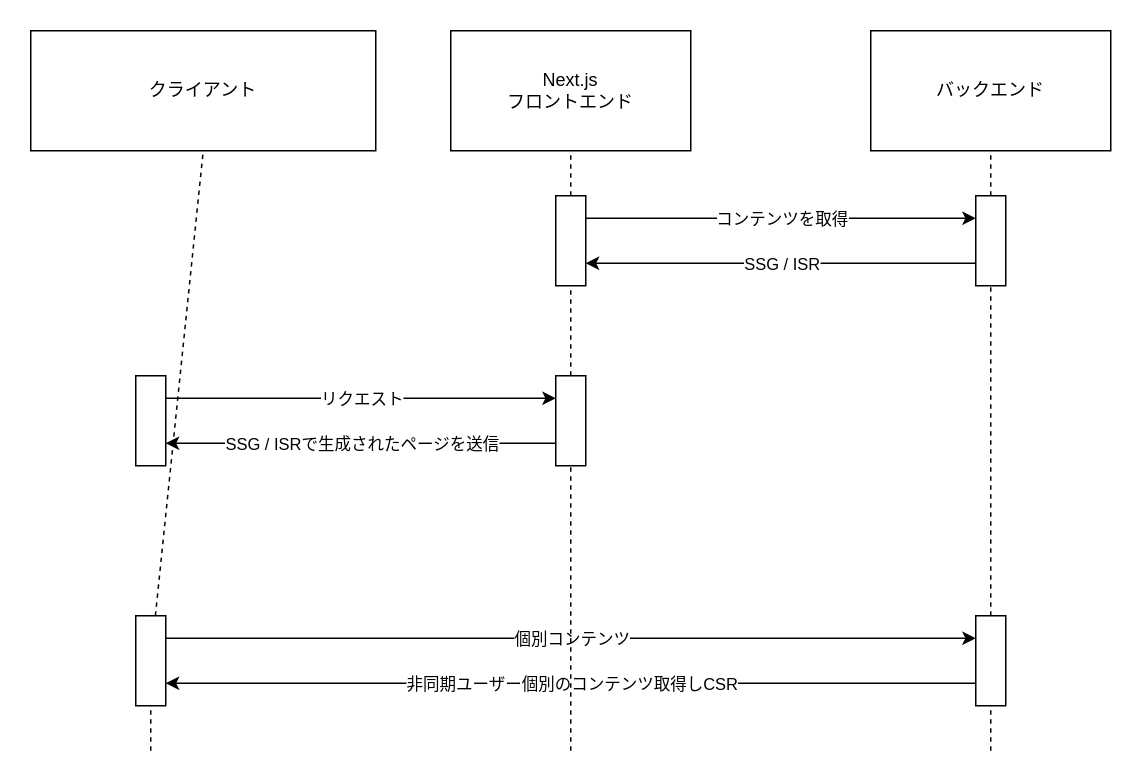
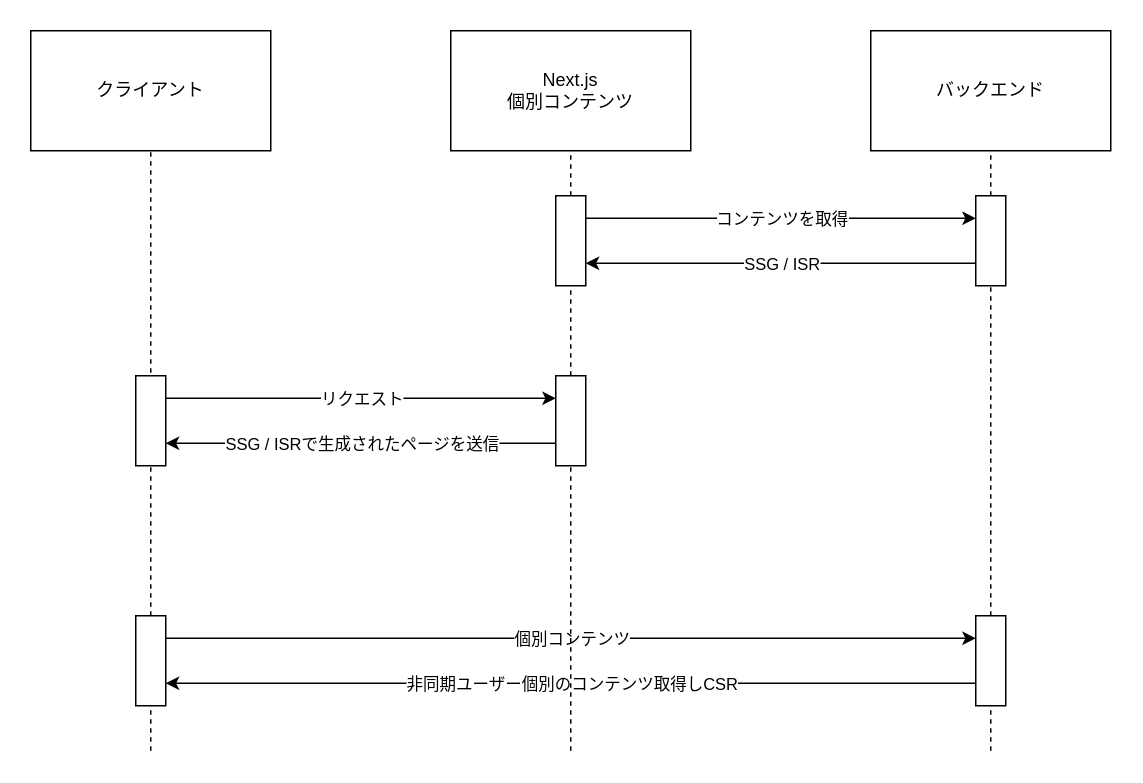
(203, 91) -> (151, 91)
(571, 91) -> (571, 91)
